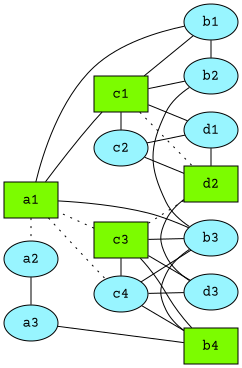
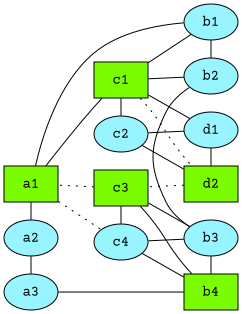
(125, 208) -> none
(31, 229) -> (31, 211)
(211, 292) -> none
